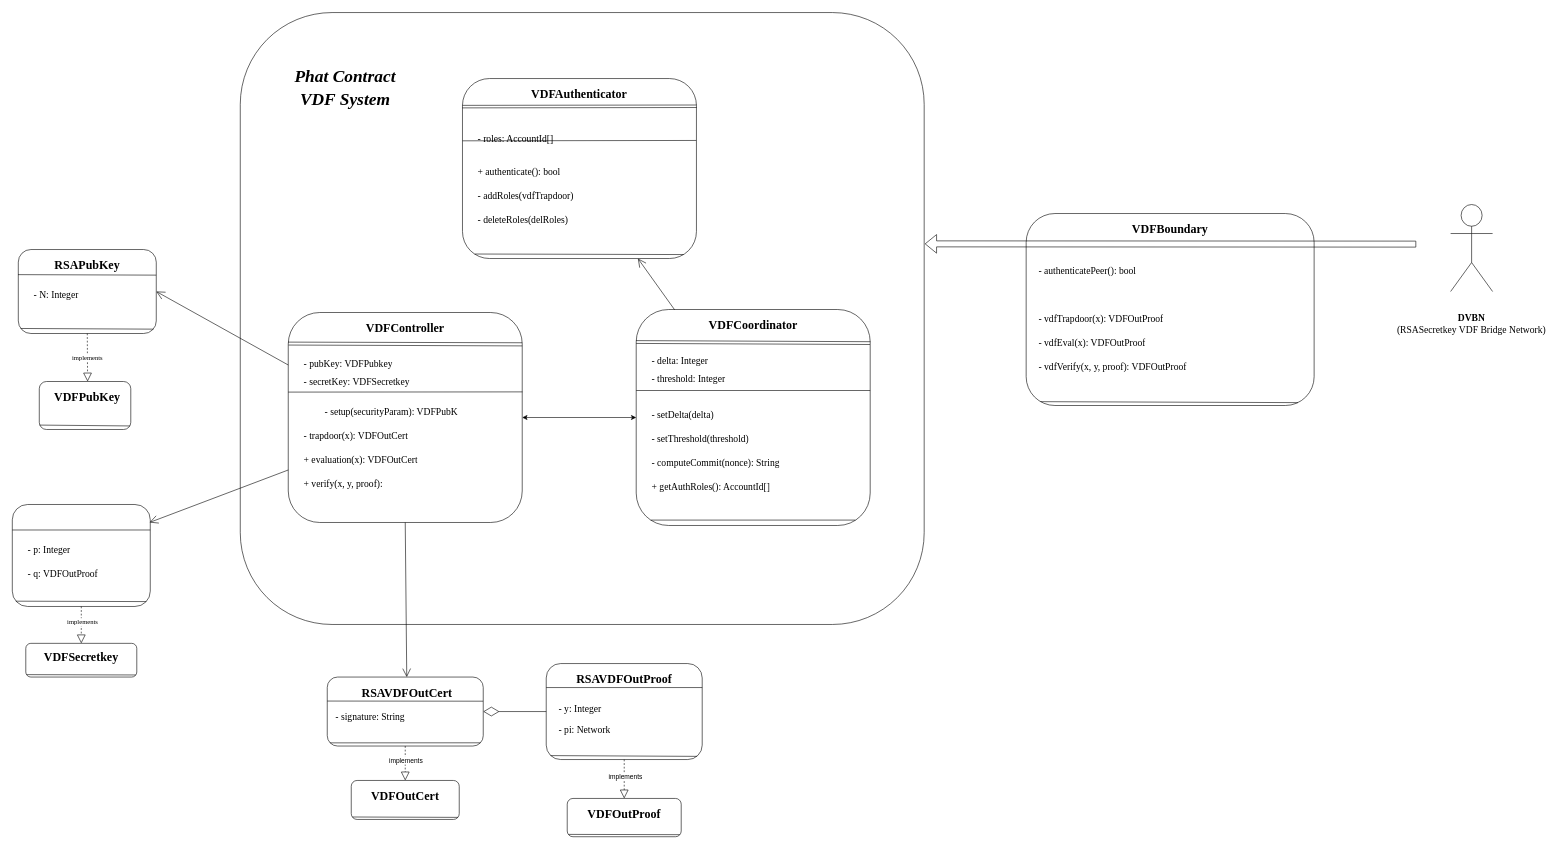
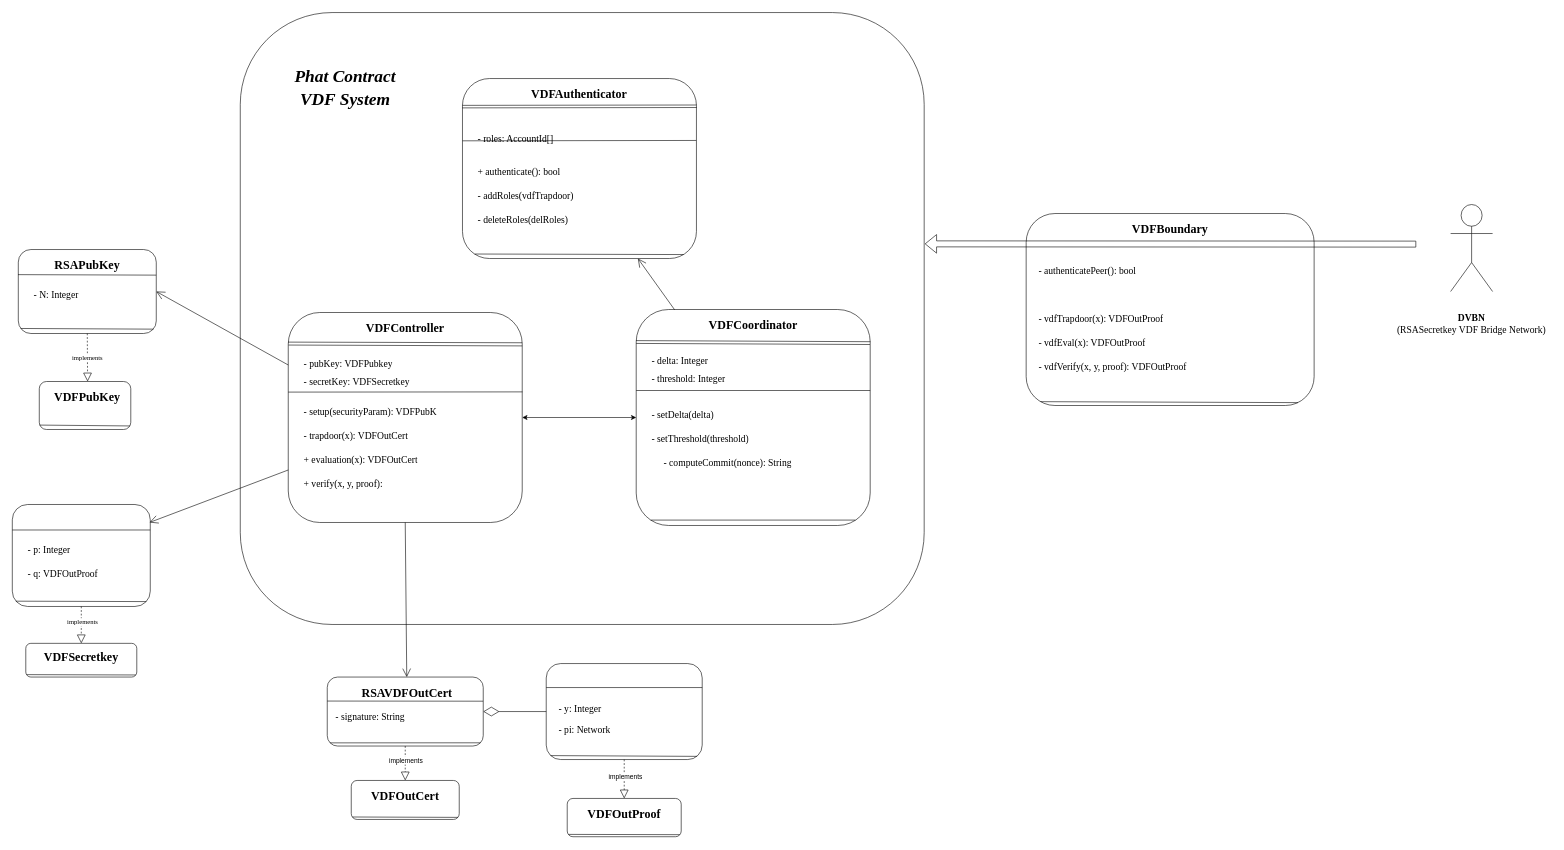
(408, 411) -> (387, 411)
(735, 462) -> (747, 462)
(735, 486) -> none
(624, 678) -> none
